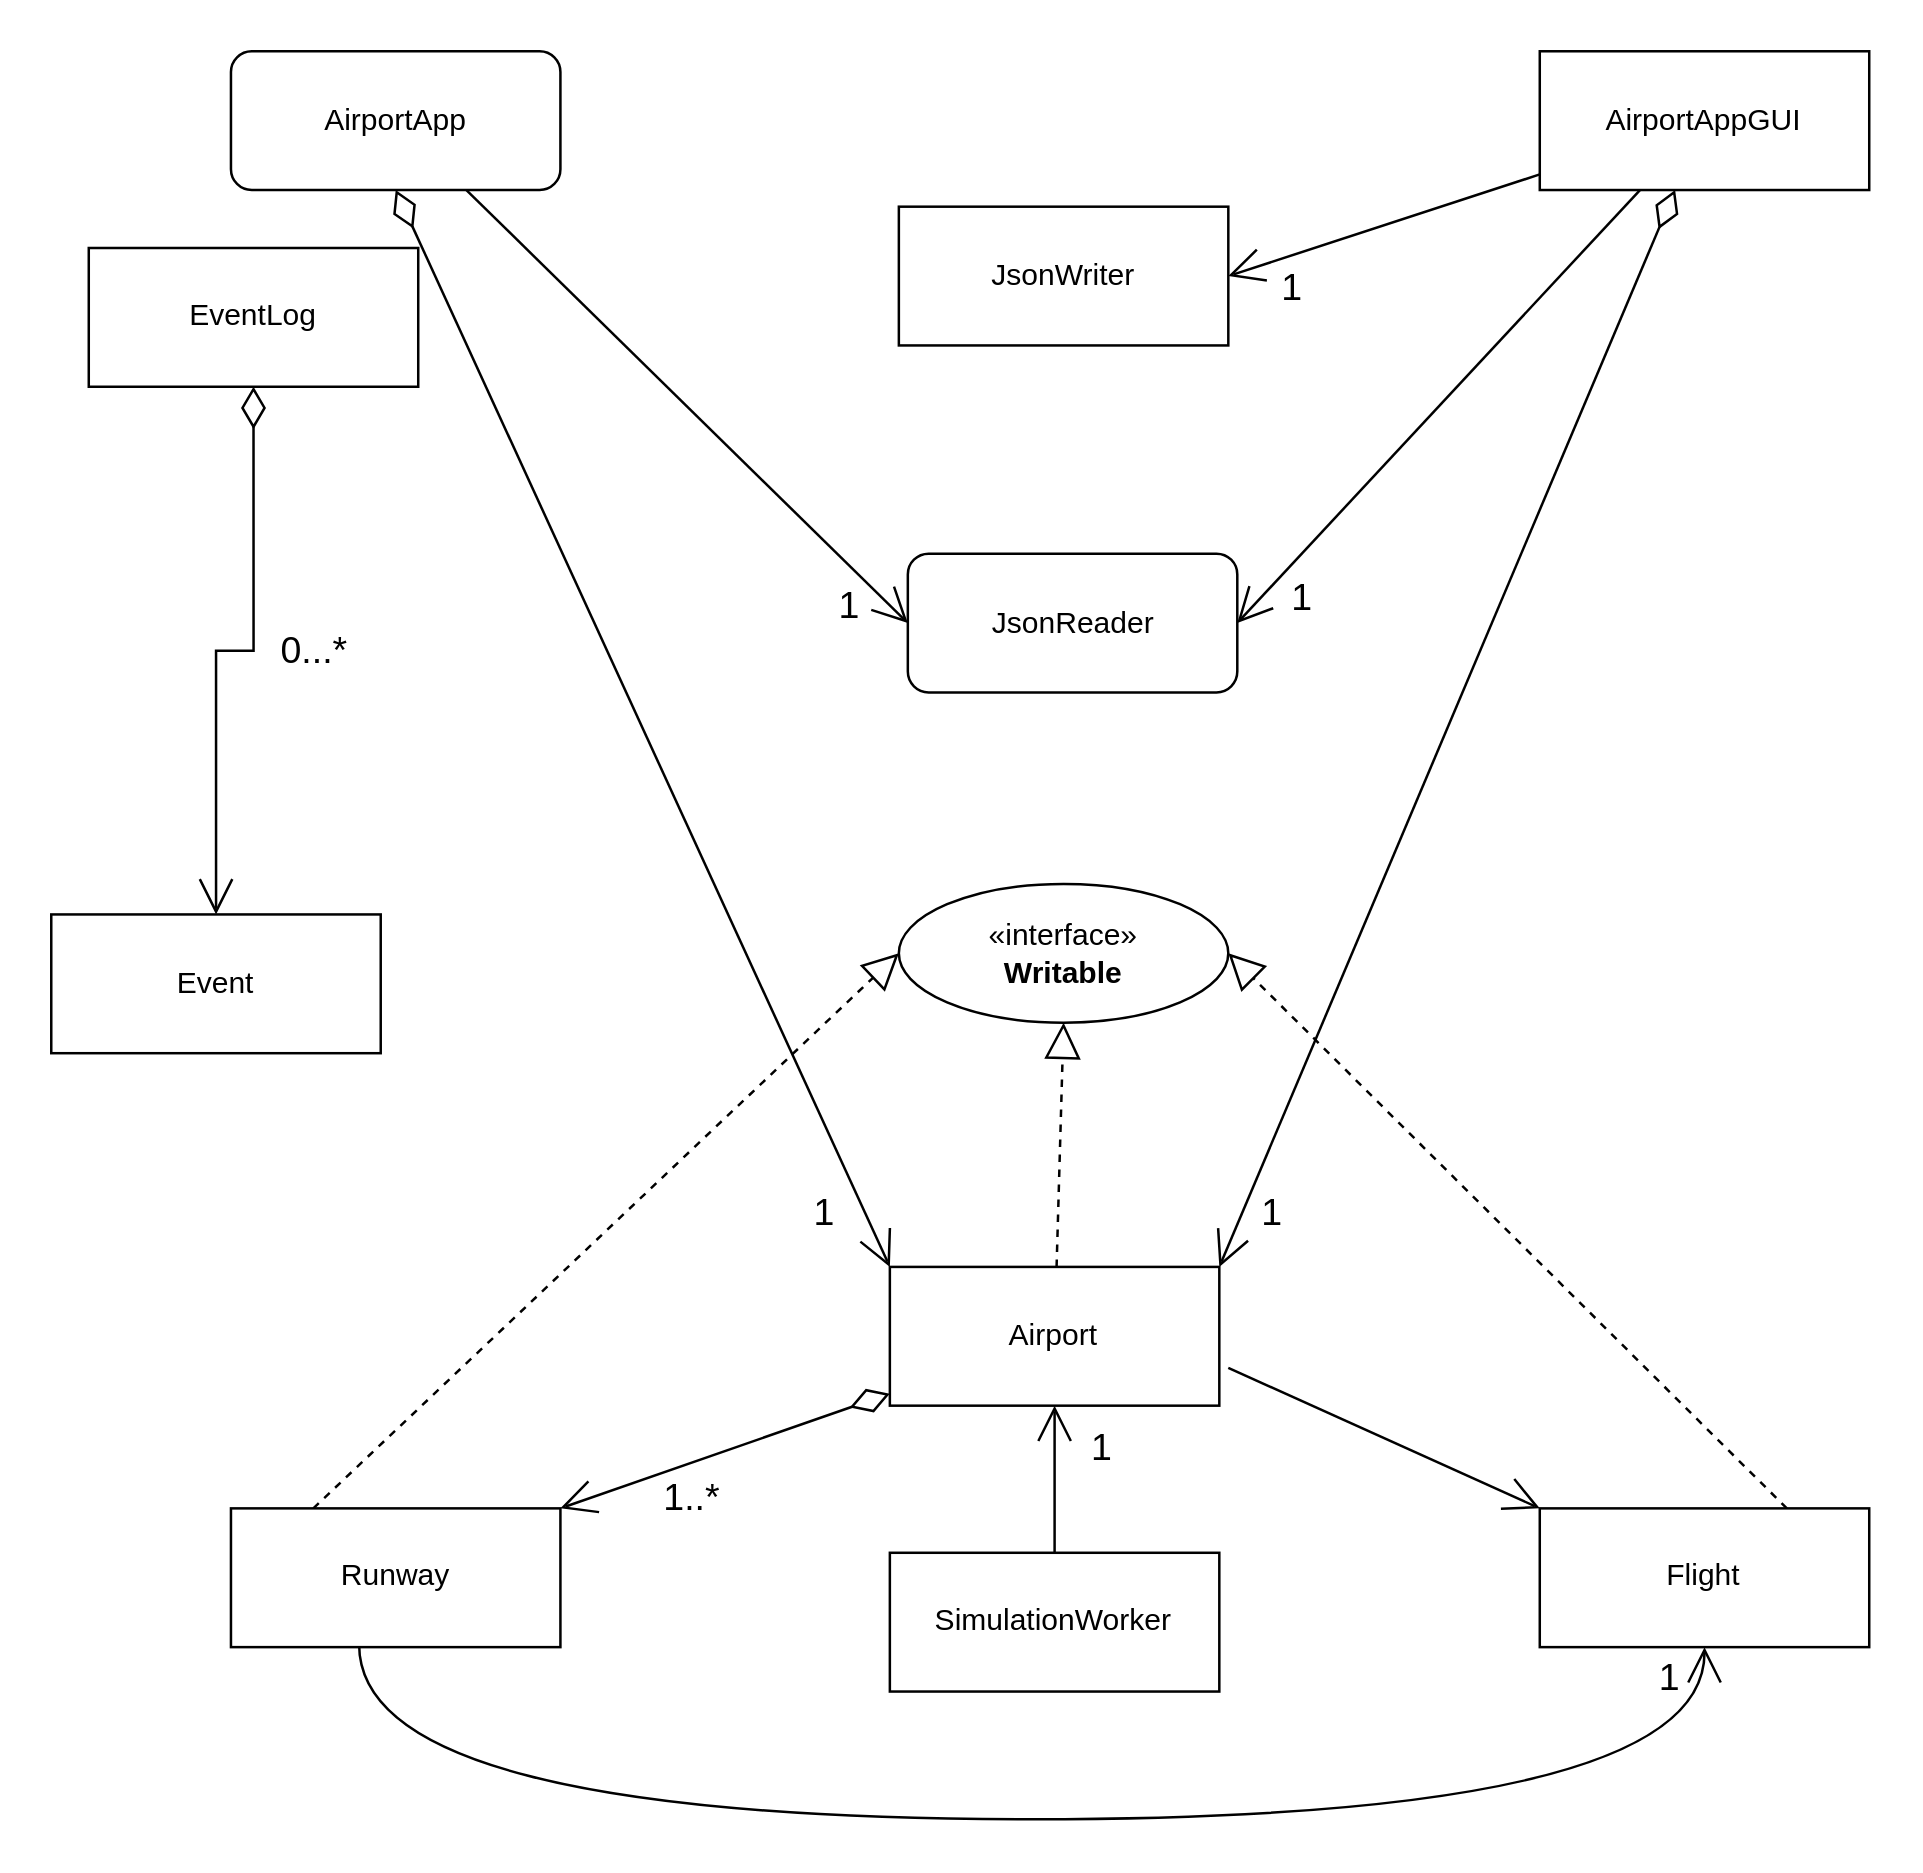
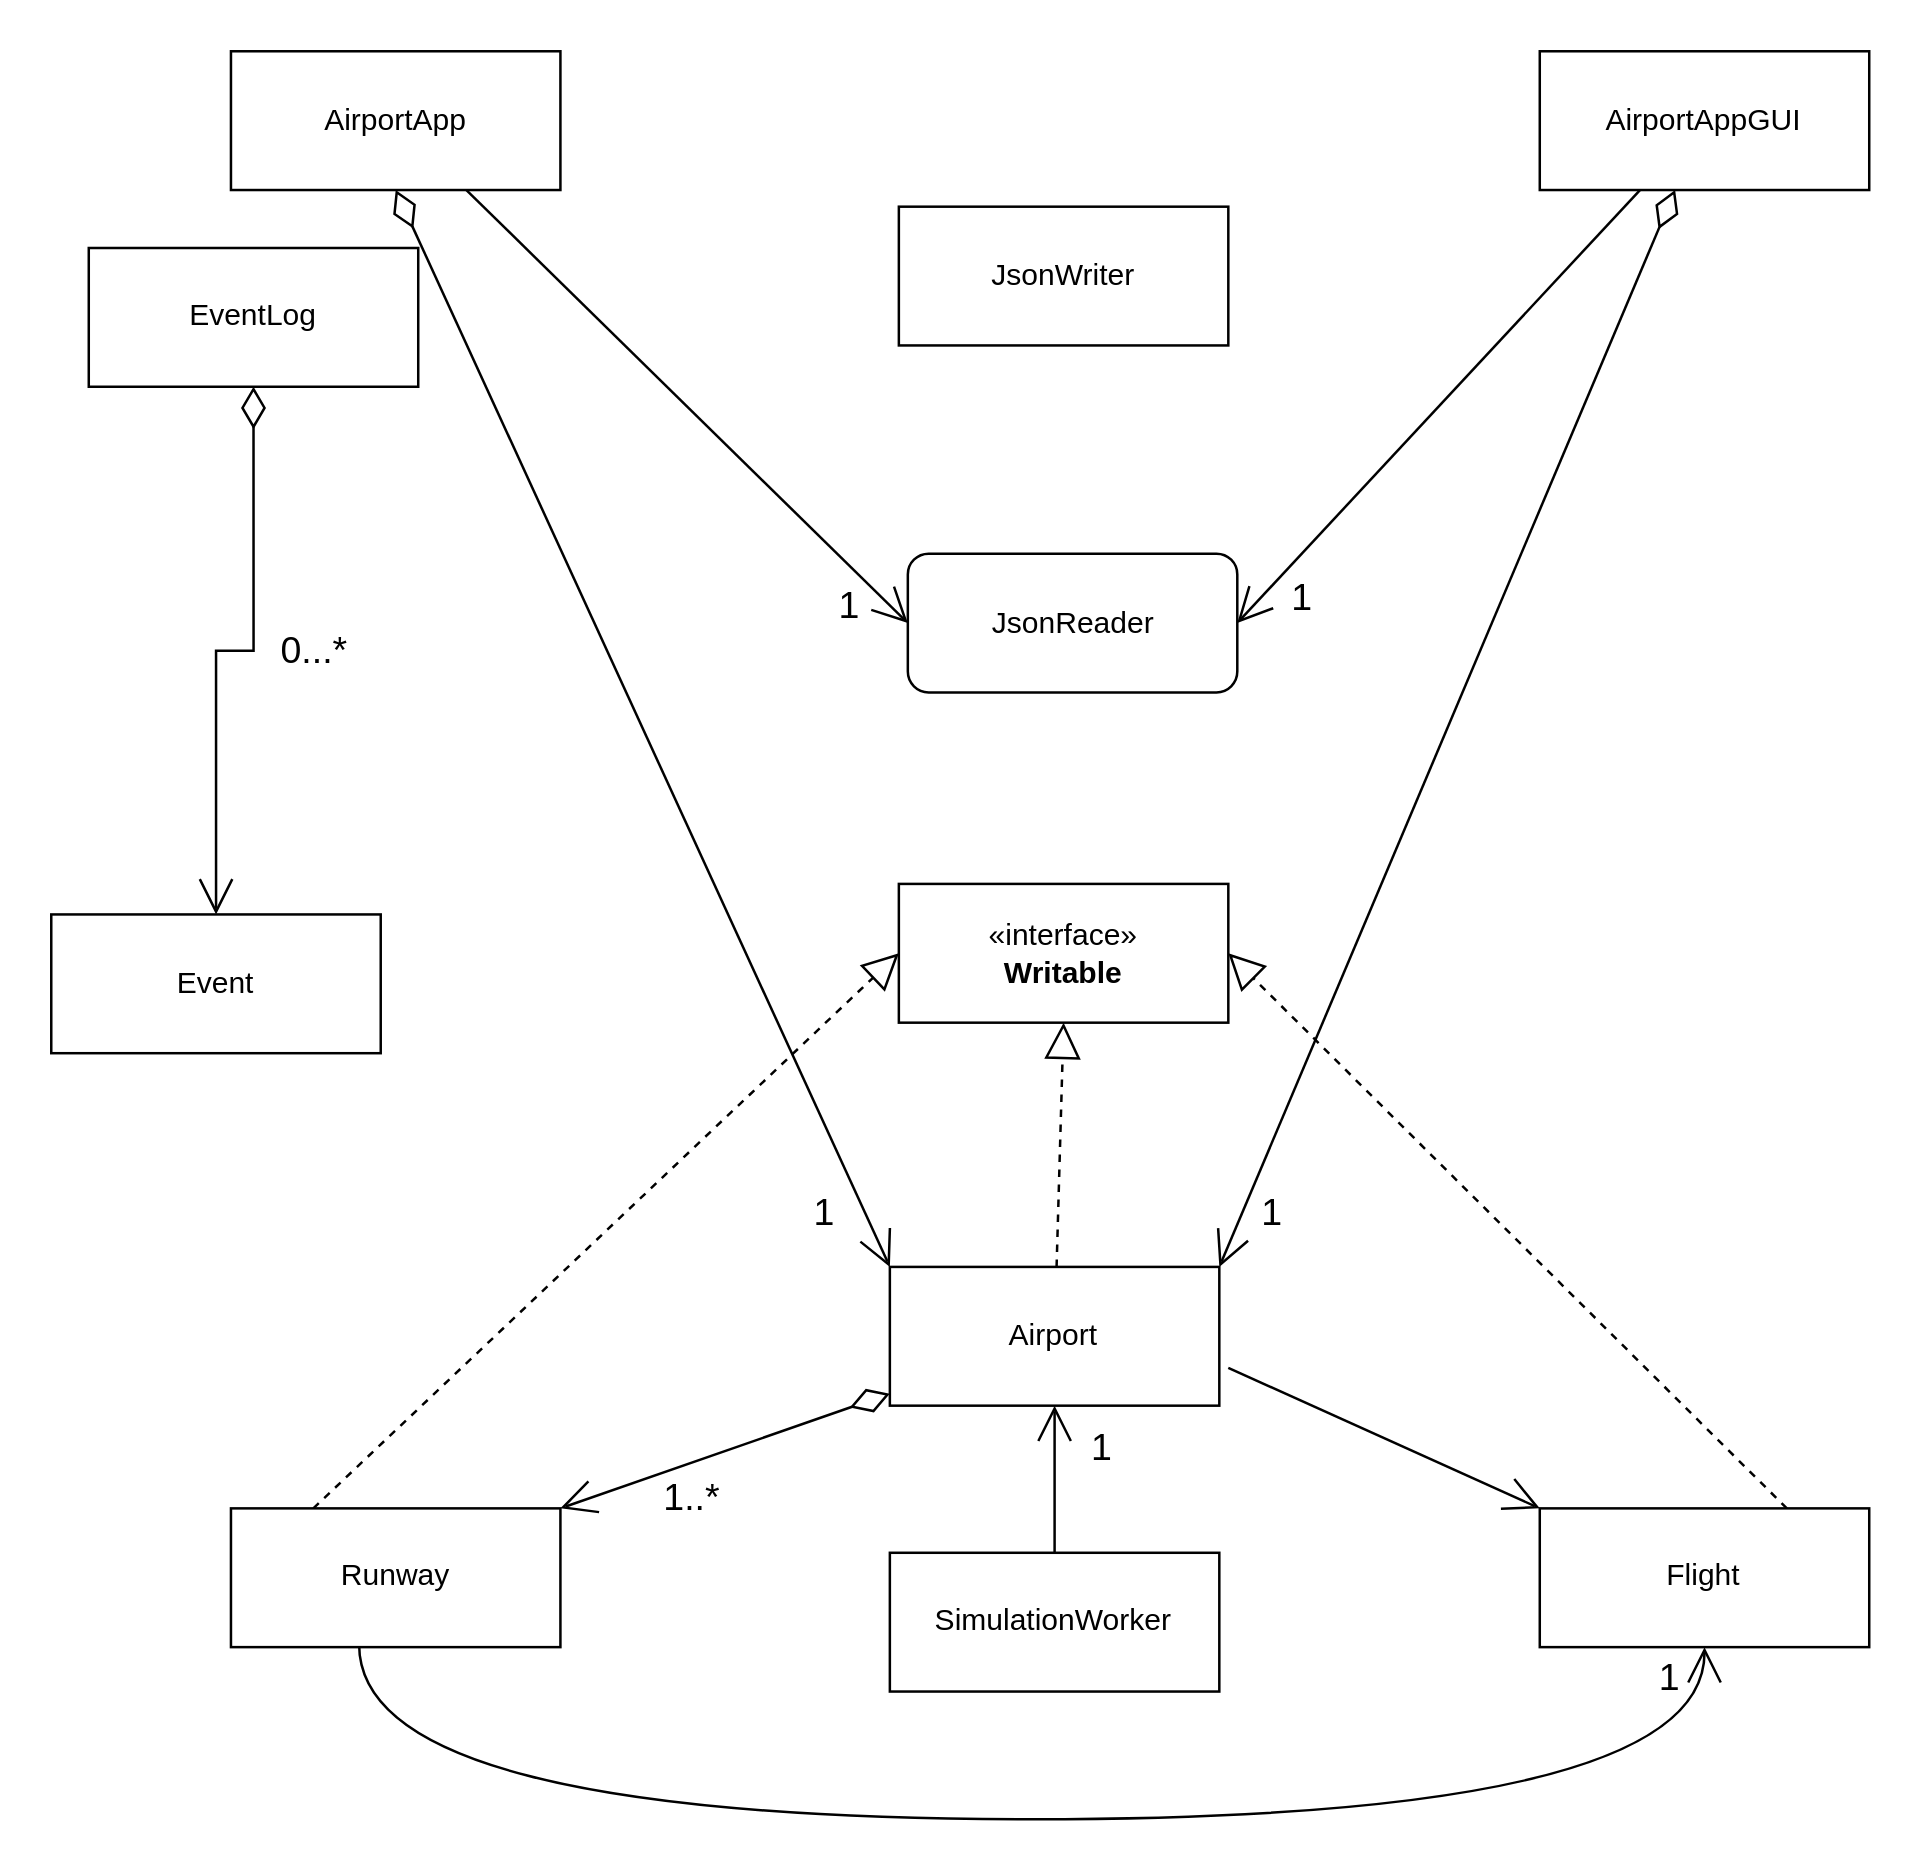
(396, 121) -> (396, 121)
(1387, 224) -> none
(1063, 953) -> (1063, 953)
